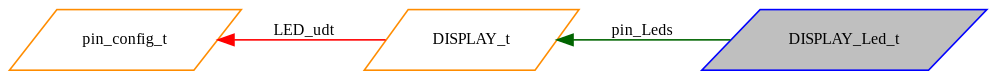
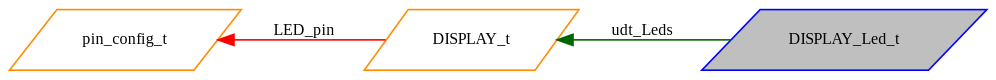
(303, 31) -> (303, 31)
(641, 31) -> (641, 31)
